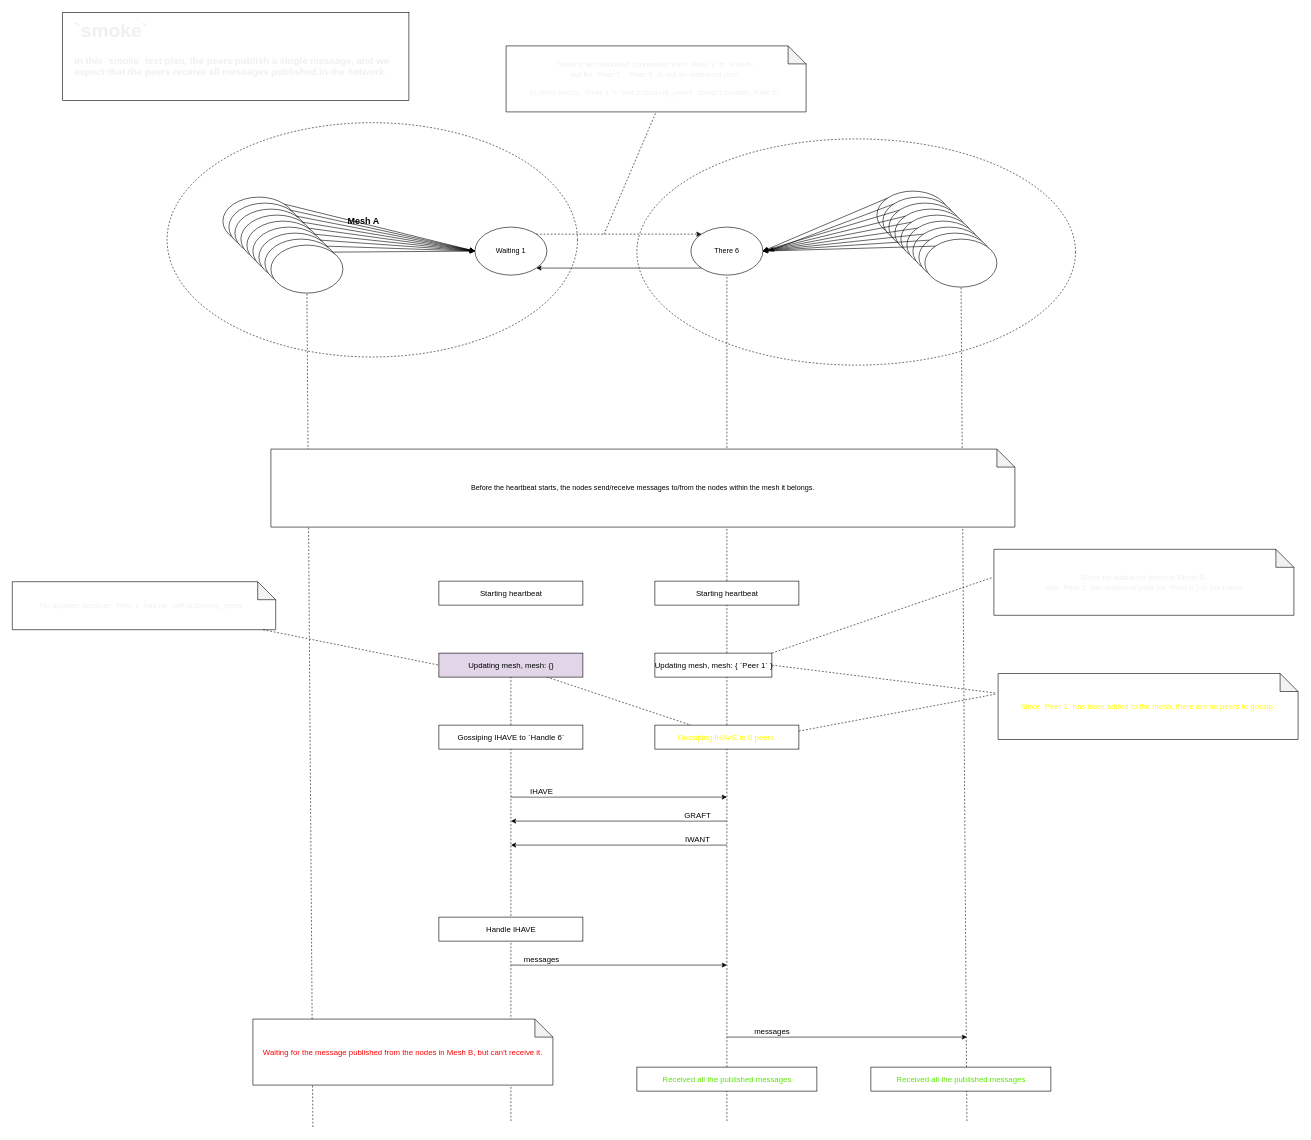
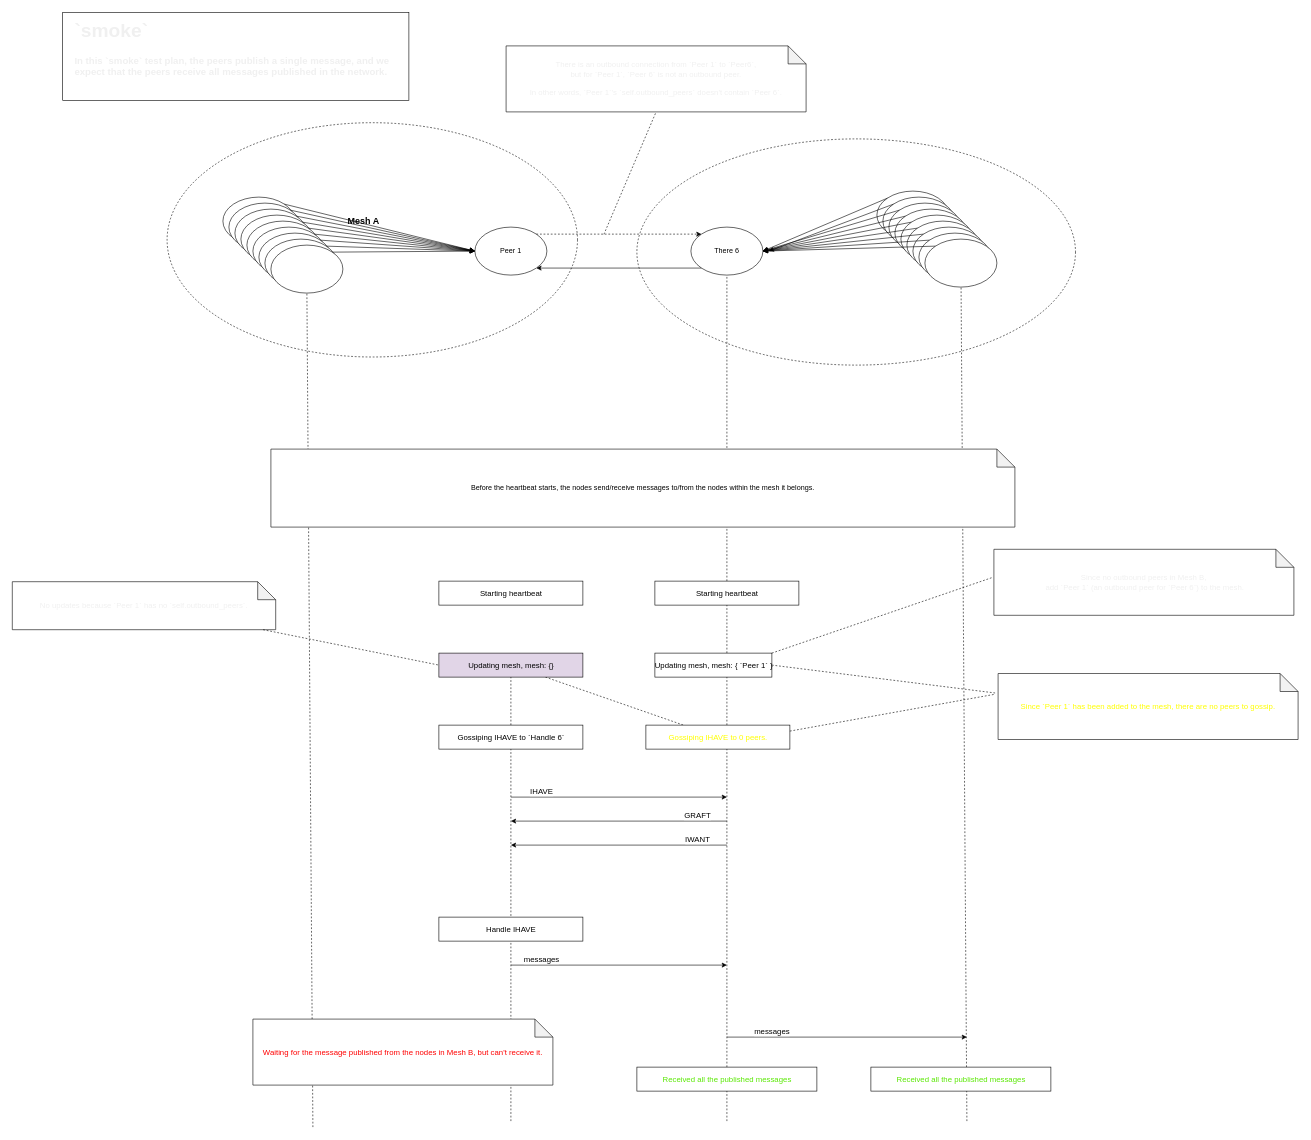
(511, 251) -> (511, 251)
(727, 737) -> (718, 737)
